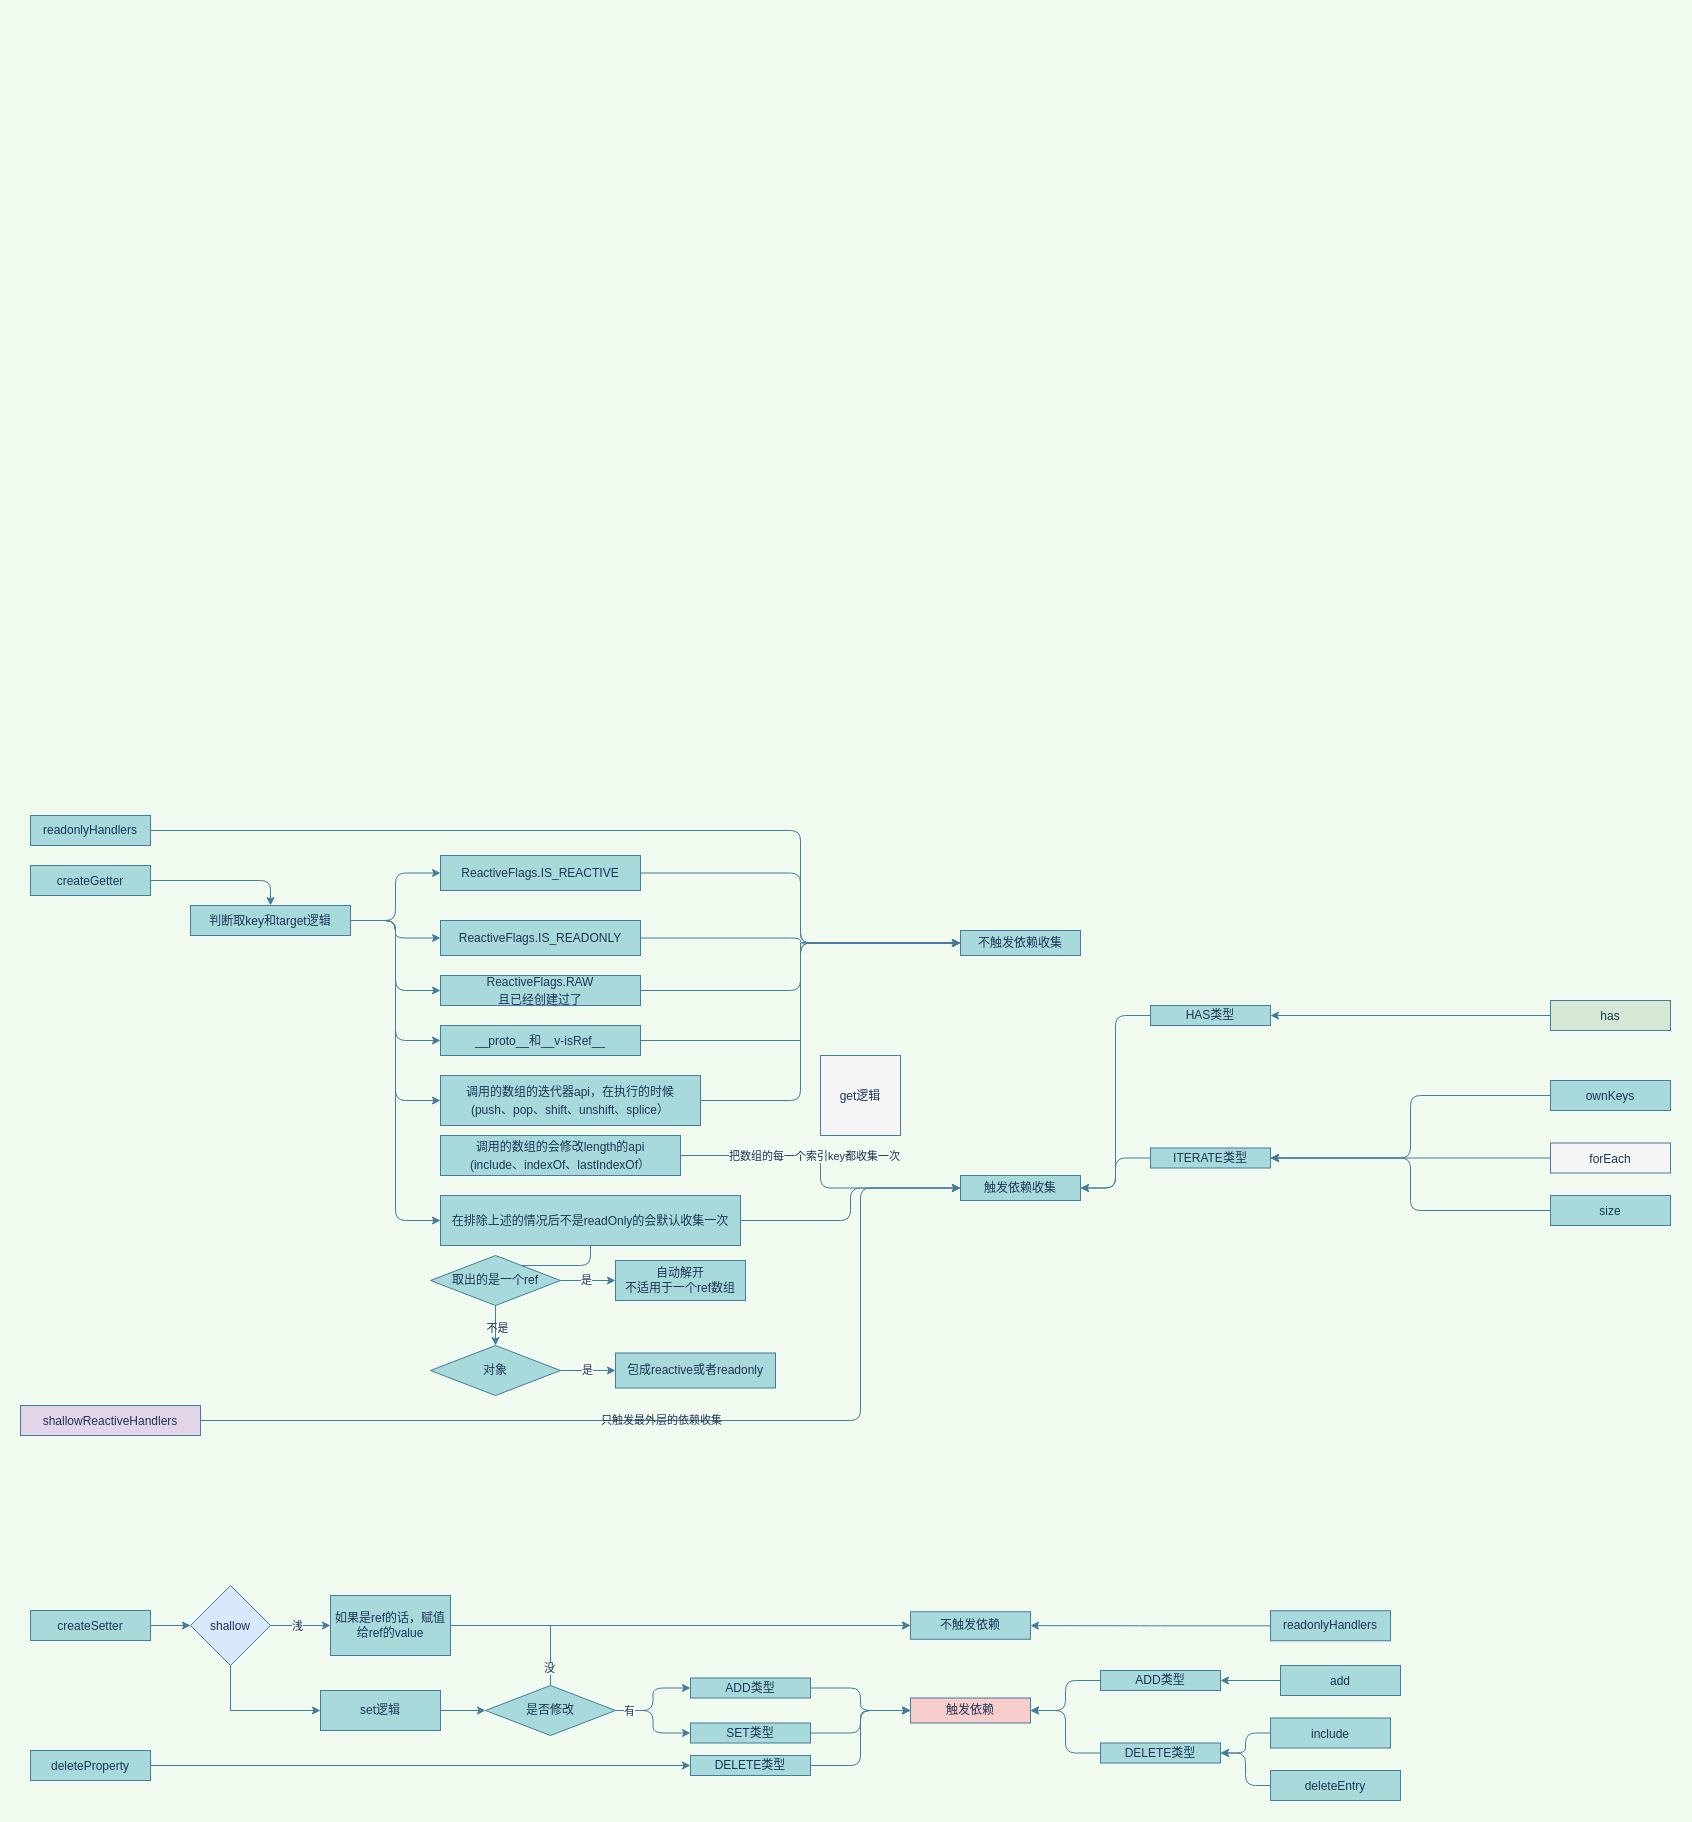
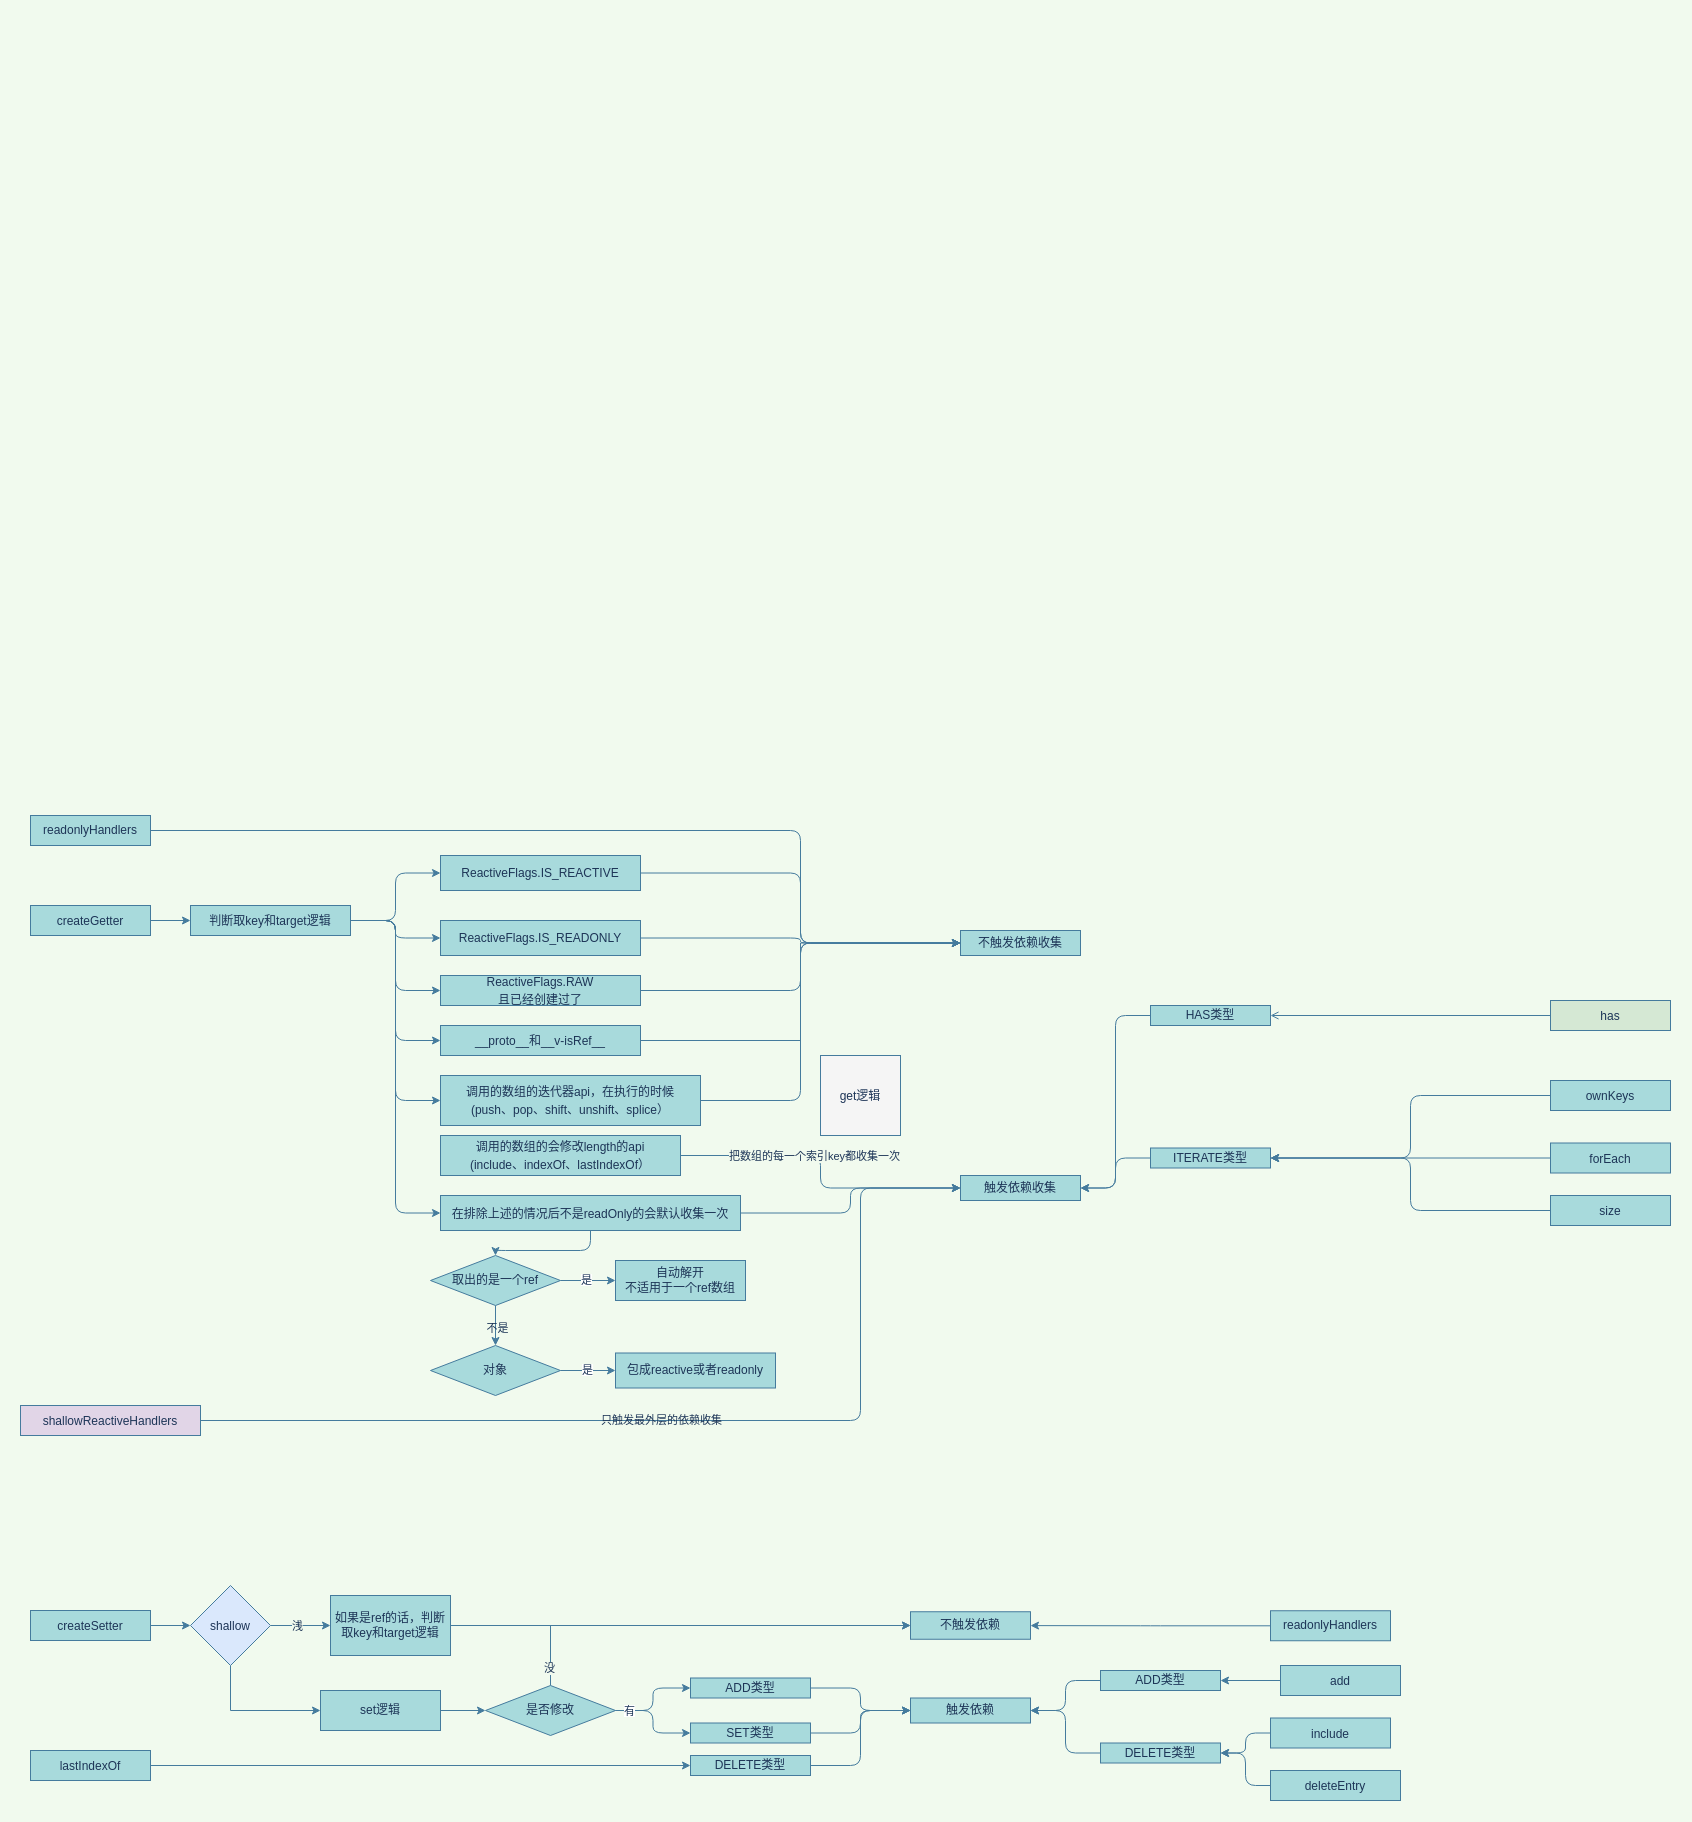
(91, 881) -> (91, 921)
(1279, 1016) -> (1277, 1016)
(1611, 1158) -> (1611, 1158)
(591, 1221) -> (591, 1213)
(391, 1626) -> (391, 1626)
(971, 1711) -> (971, 1711)
(91, 1766) -> (91, 1766)
